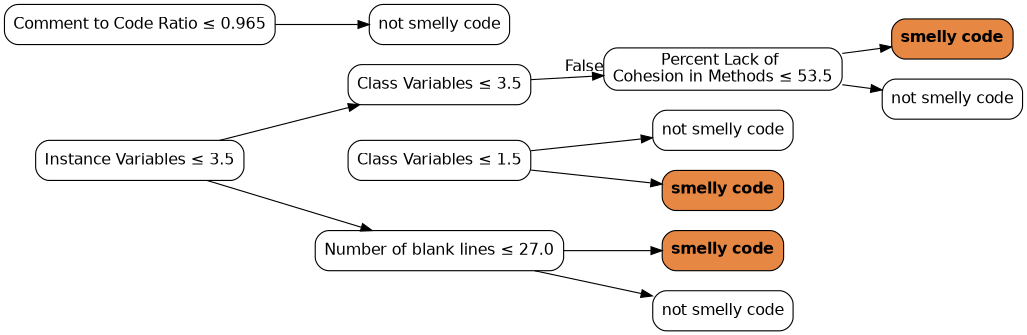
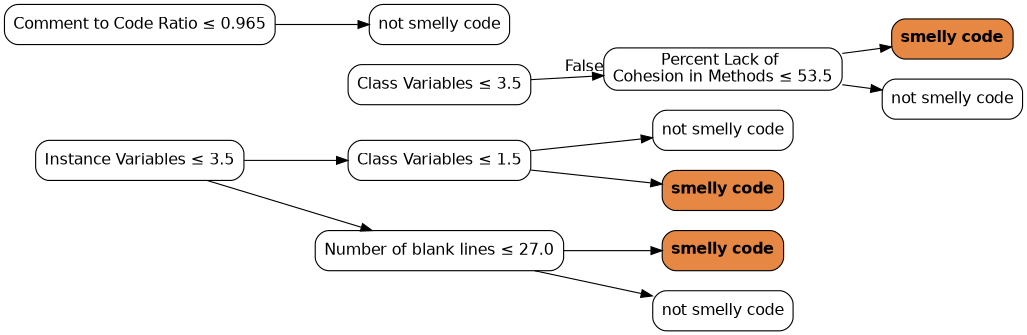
(284, 124) -> (290, 160)
